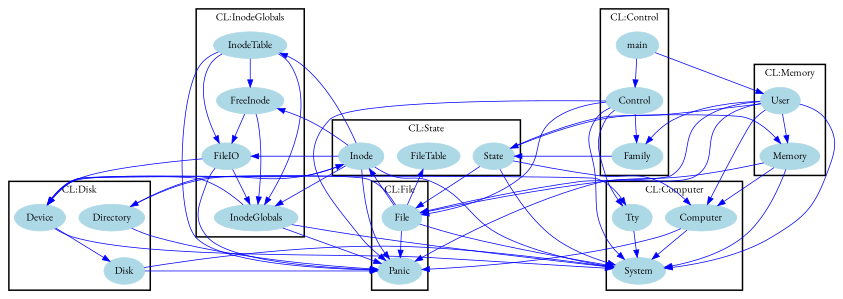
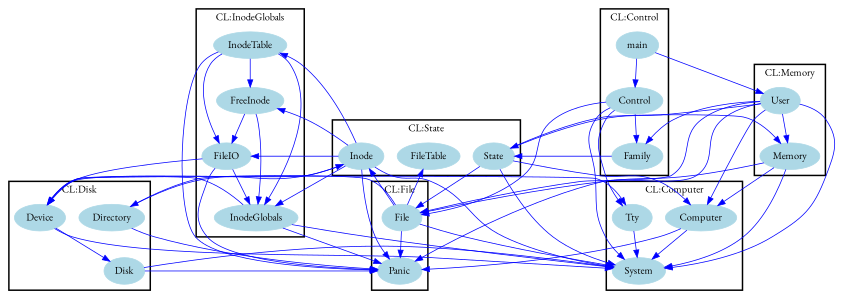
(386, 107) -> none
